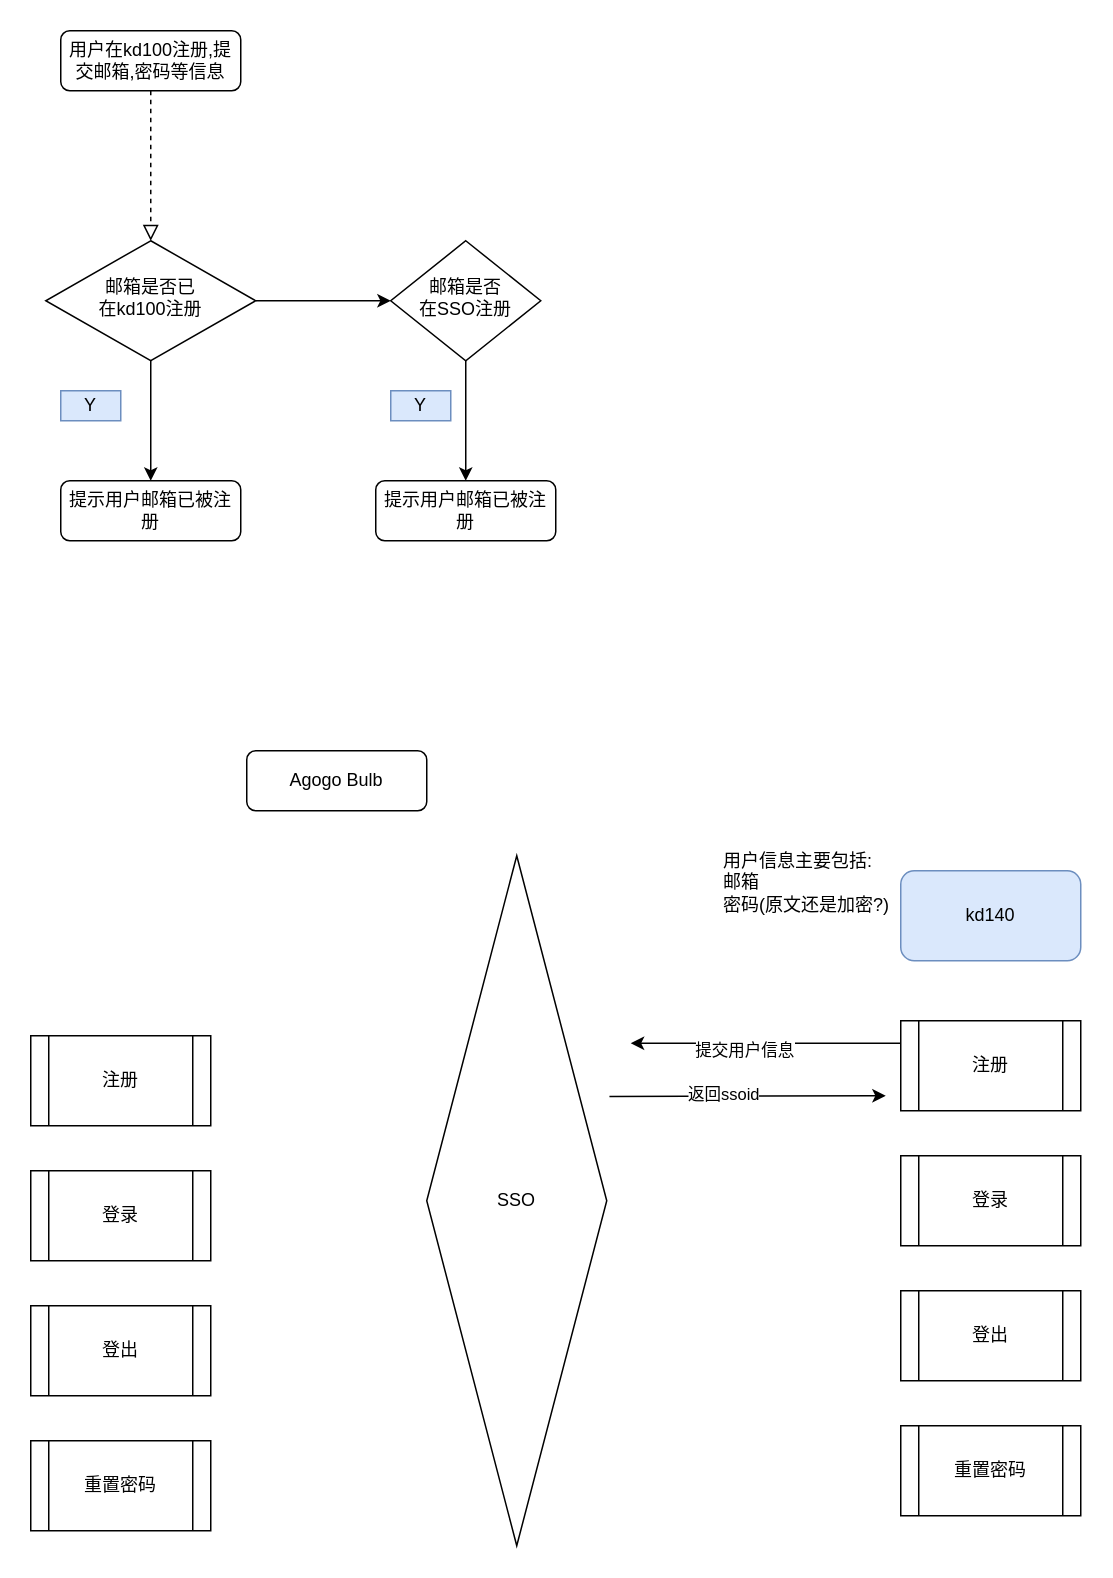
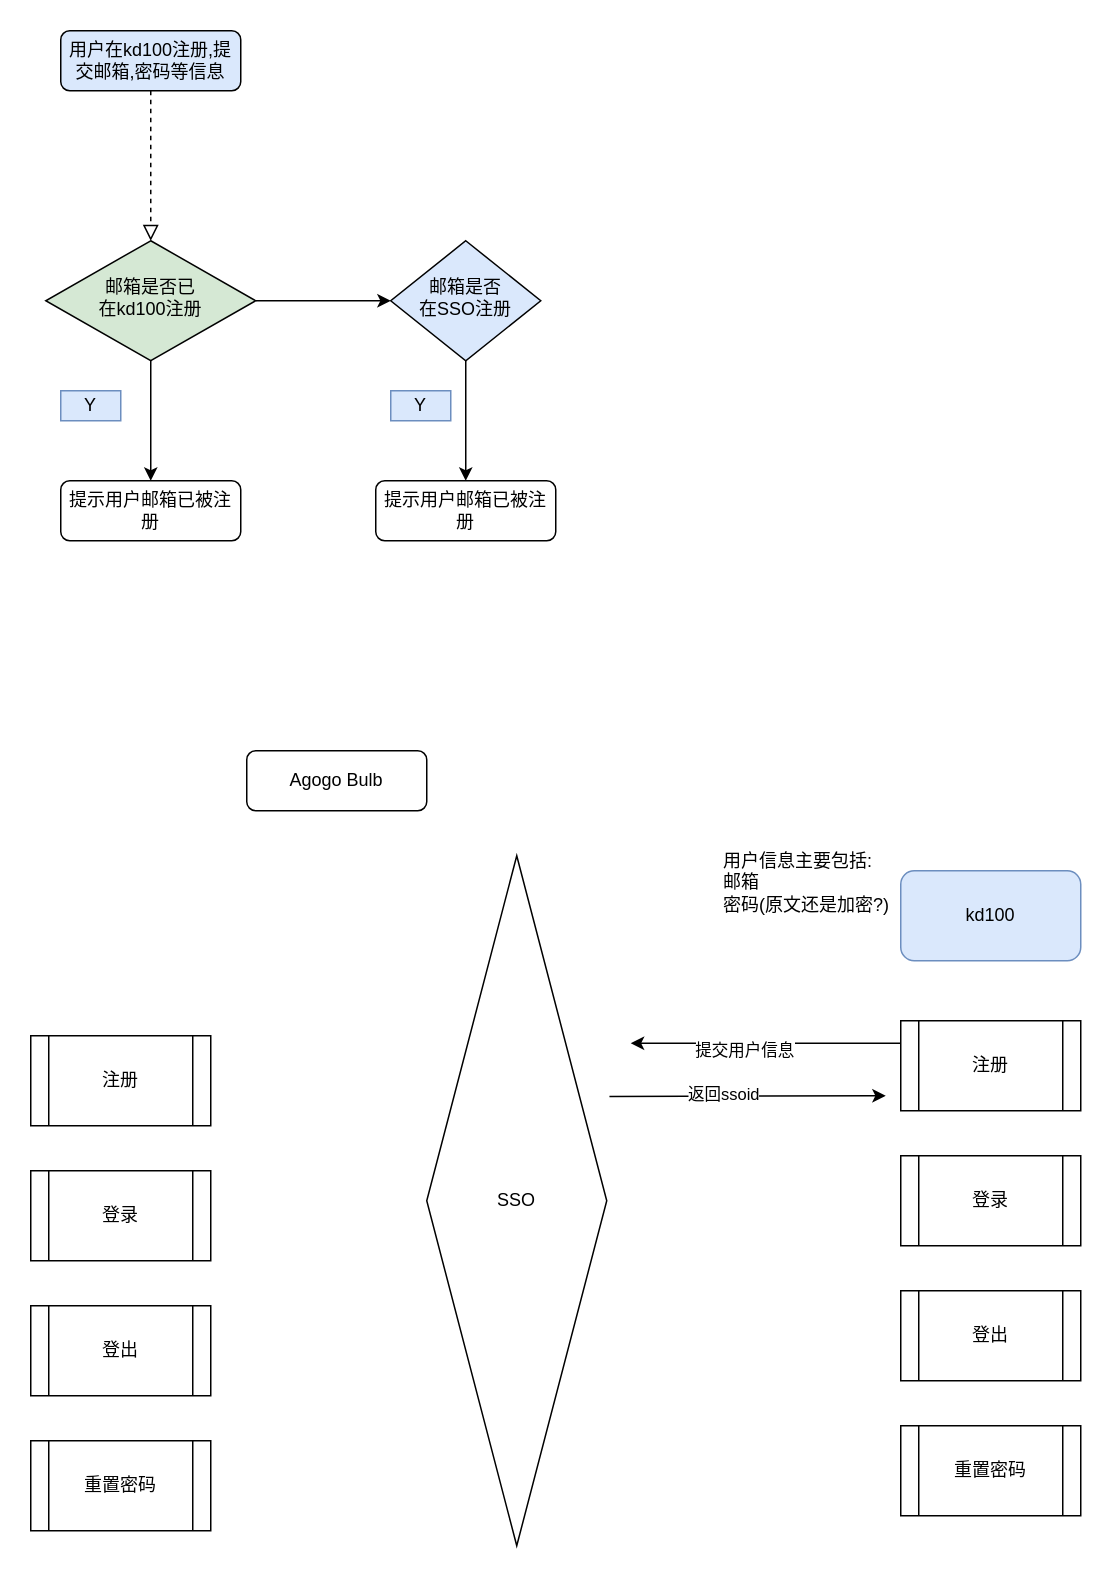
(151, 61) -> (151, 61)
(151, 301) -> (151, 301)
(466, 301) -> (466, 301)
(991, 916) -> (991, 916)
